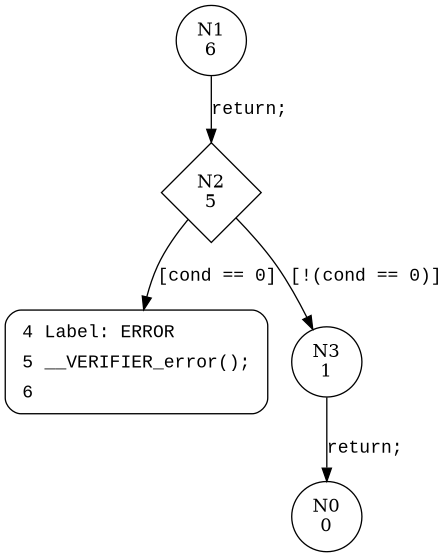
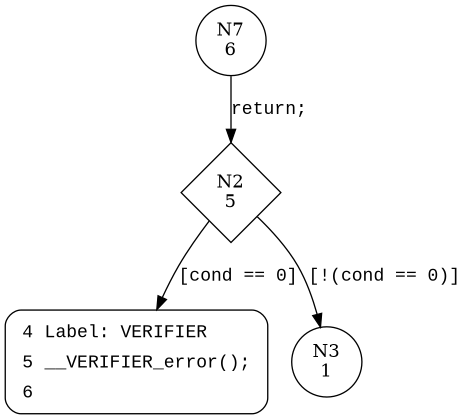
(211, 41) -> (231, 41)
(110, 332) -> (126, 332)
(327, 517) -> none
